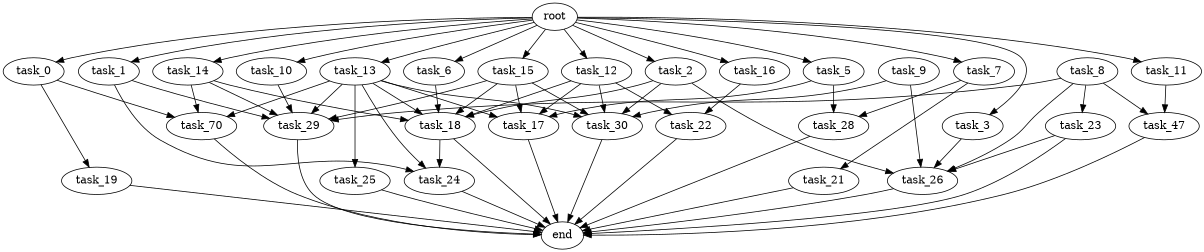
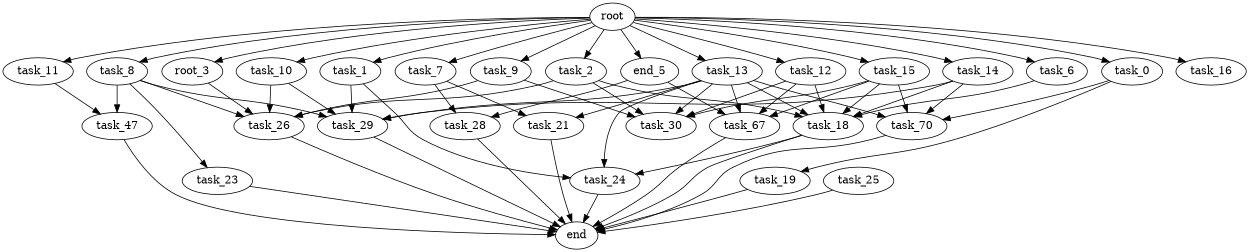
none -> (323, 33)
none -> (562, 42)
(834, 71) -> (650, 71)
(412, 100) -> (902, 95)
(355, 122) -> (642, 98)
(524, 126) -> (745, 126)
(691, 126) -> none
(973, 126) -> (192, 71)
(1005, 152) -> (270, 95)
(586, 177) -> none
